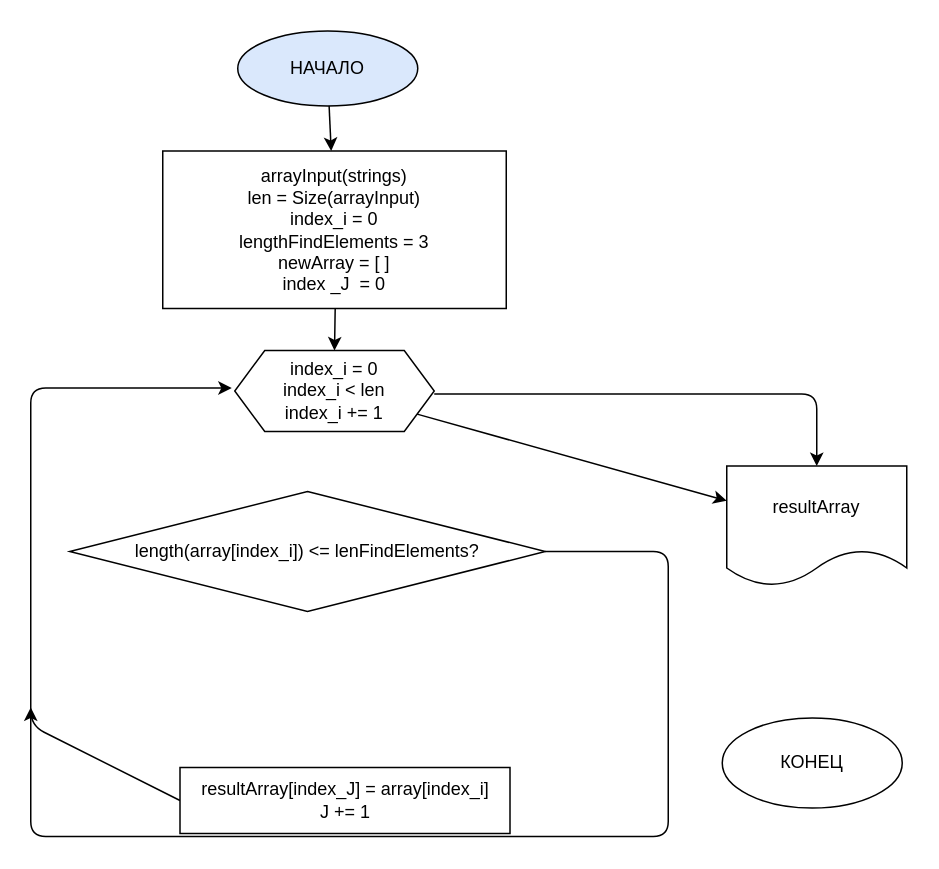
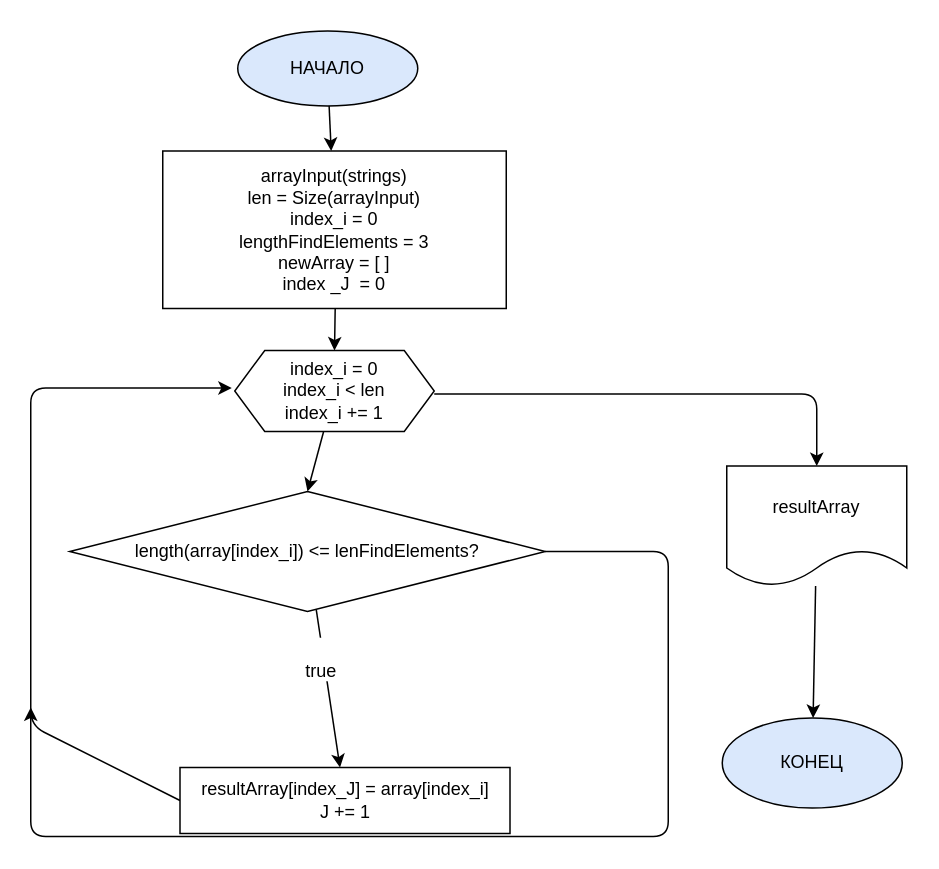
(567, 456) -> (317, 457)
none -> (814, 647)
none -> (332, 711)
(812, 763) -> (812, 763)
